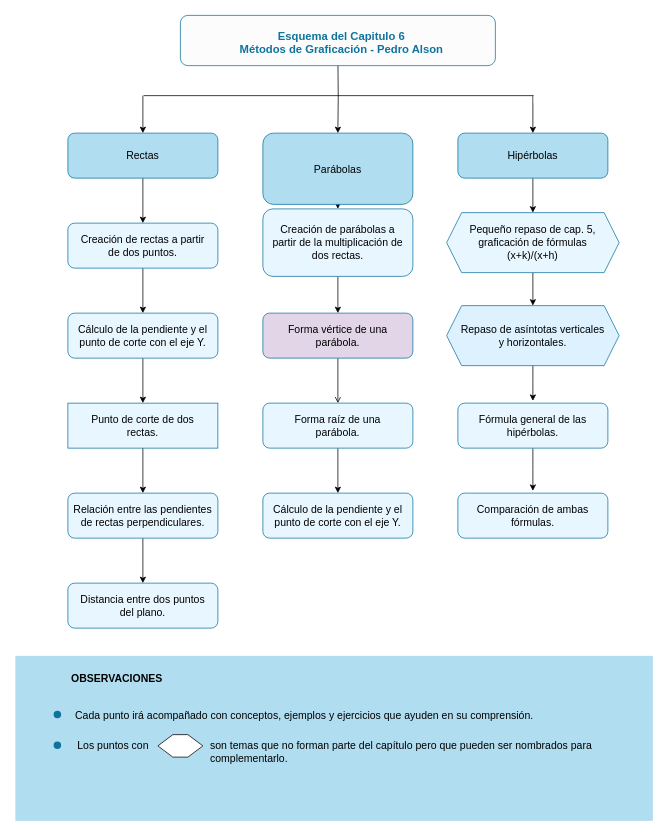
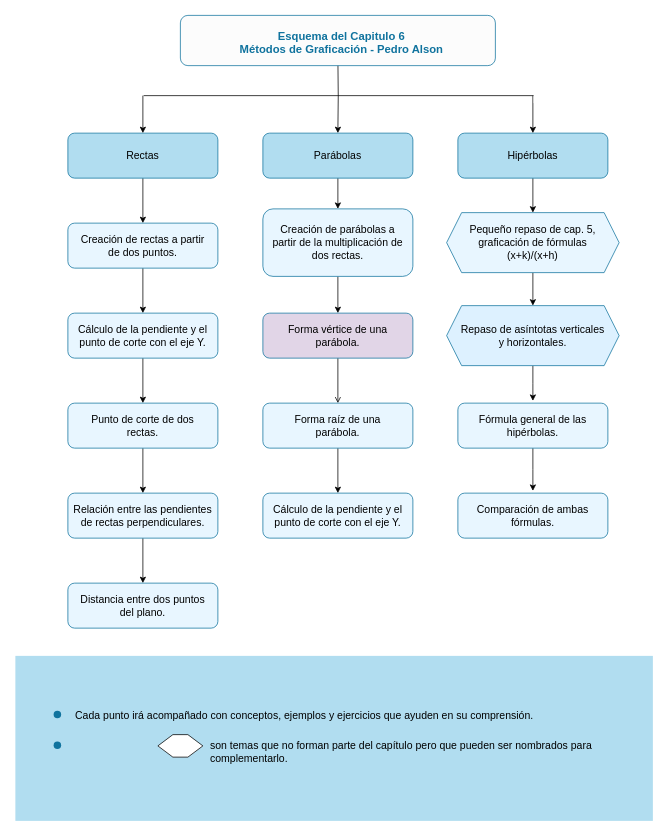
(338, 169) -> (338, 156)
(143, 426) -> (143, 426)
(117, 678) -> none
(113, 746) -> none
